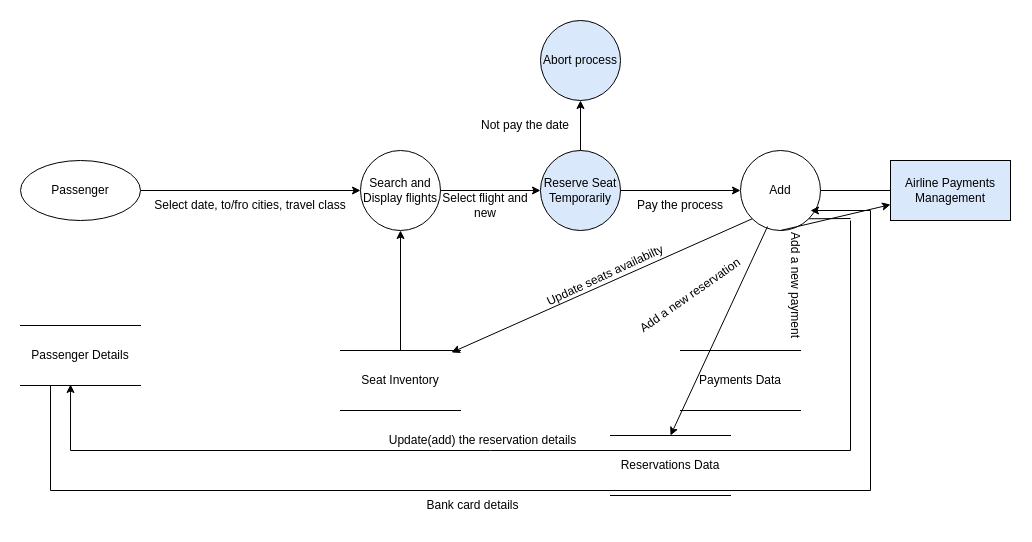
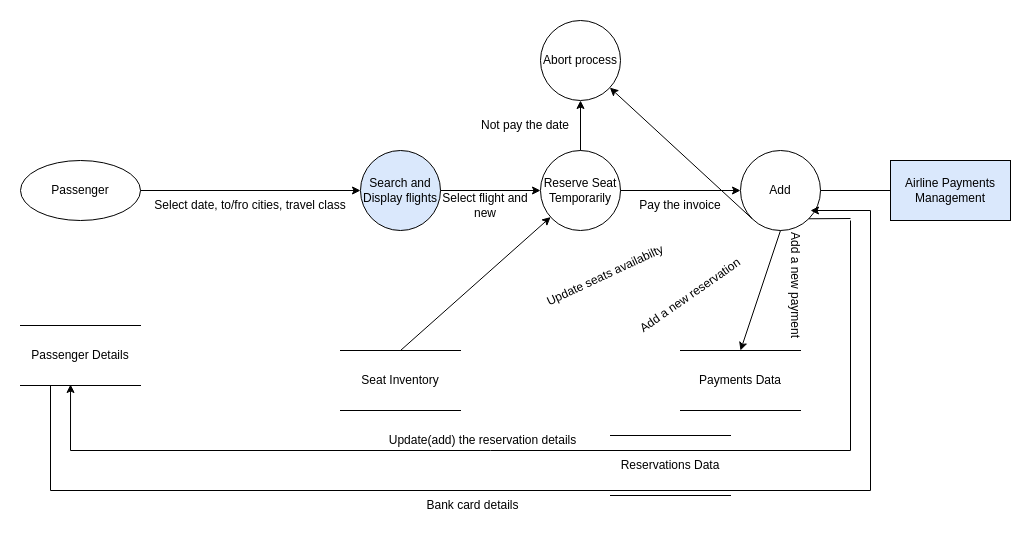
(581, 61) -> (581, 61)
(401, 191) -> (401, 191)
(581, 191) -> (581, 191)
(681, 206) -> (681, 206)
(803, 225) -> (762, 287)
(607, 284) -> (684, 156)
(401, 293) -> (475, 285)
(720, 328) -> none
